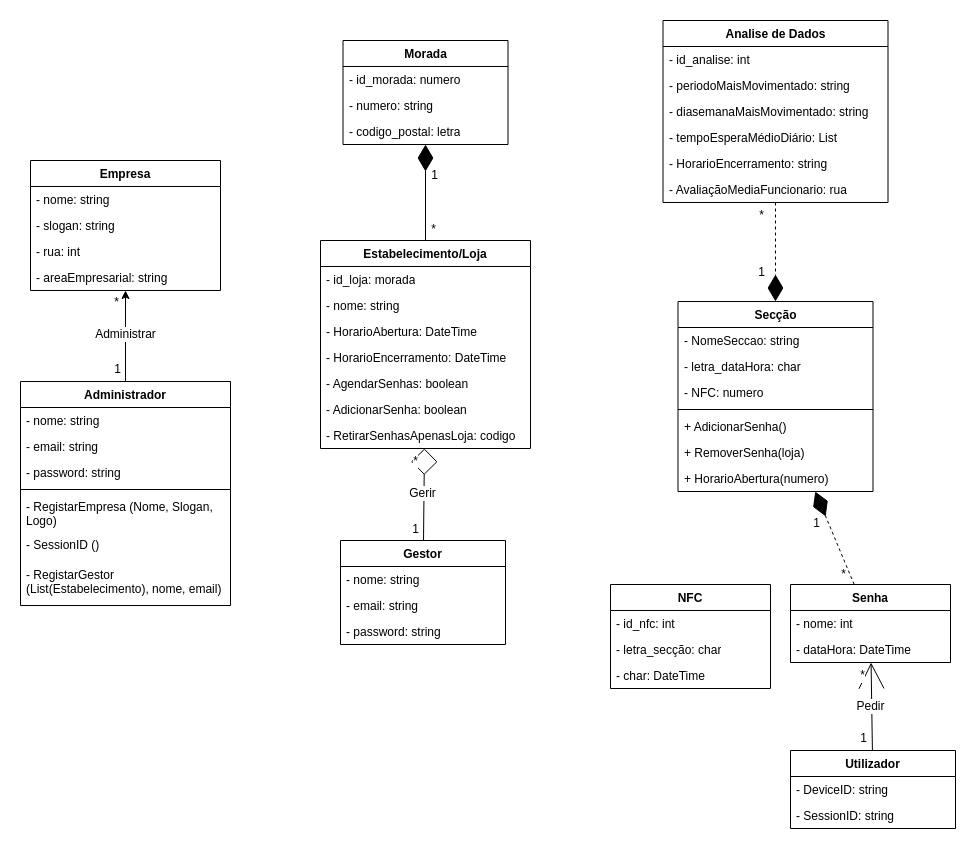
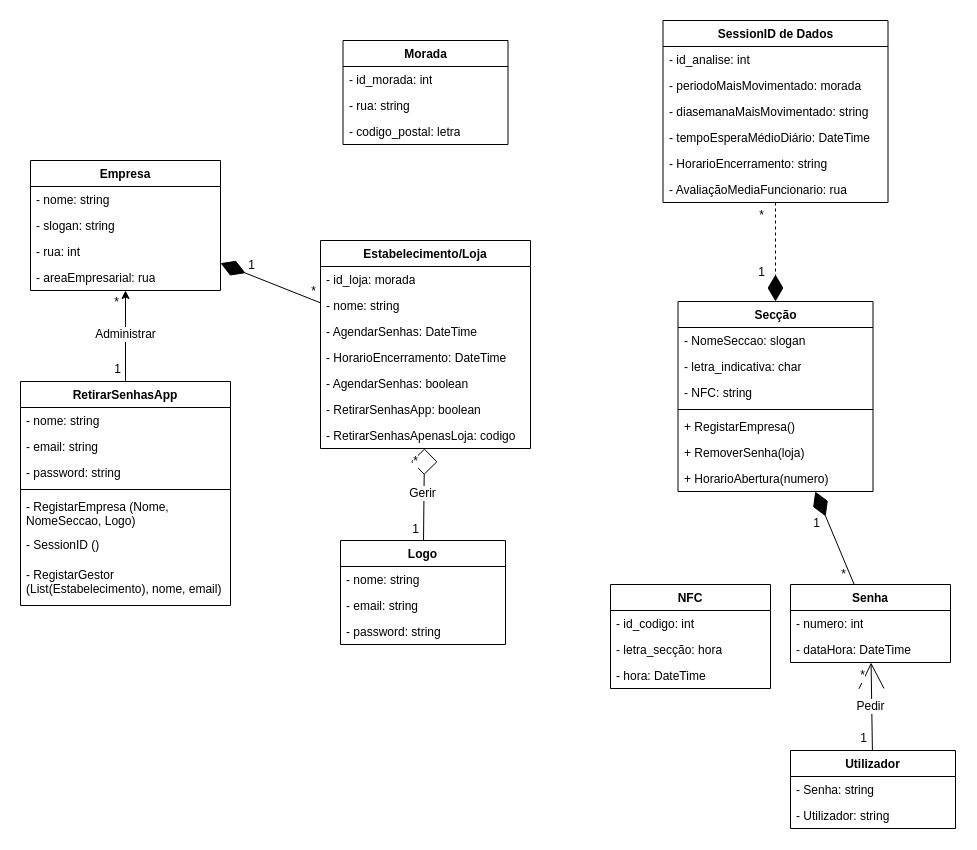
(776, 35) -> (776, 35)
(407, 81) -> (395, 81)
(766, 87) -> (768, 87)
(397, 107) -> (387, 107)
(759, 139) -> (773, 139)
(426, 205) -> none
(111, 279) -> (103, 279)
none -> (281, 287)
(409, 333) -> (404, 333)
(745, 342) -> (745, 342)
(752, 368) -> (754, 368)
(724, 394) -> (722, 394)
(126, 396) -> (126, 396)
(401, 411) -> (409, 411)
(740, 428) -> (745, 428)
(127, 515) -> (127, 515)
(839, 549) -> (839, 549)
(423, 555) -> (423, 555)
(652, 625) -> (661, 625)
(827, 625) -> (834, 625)
(677, 651) -> (677, 651)
(664, 677) -> (664, 677)
(849, 791) -> (841, 791)
(853, 817) -> (853, 817)
